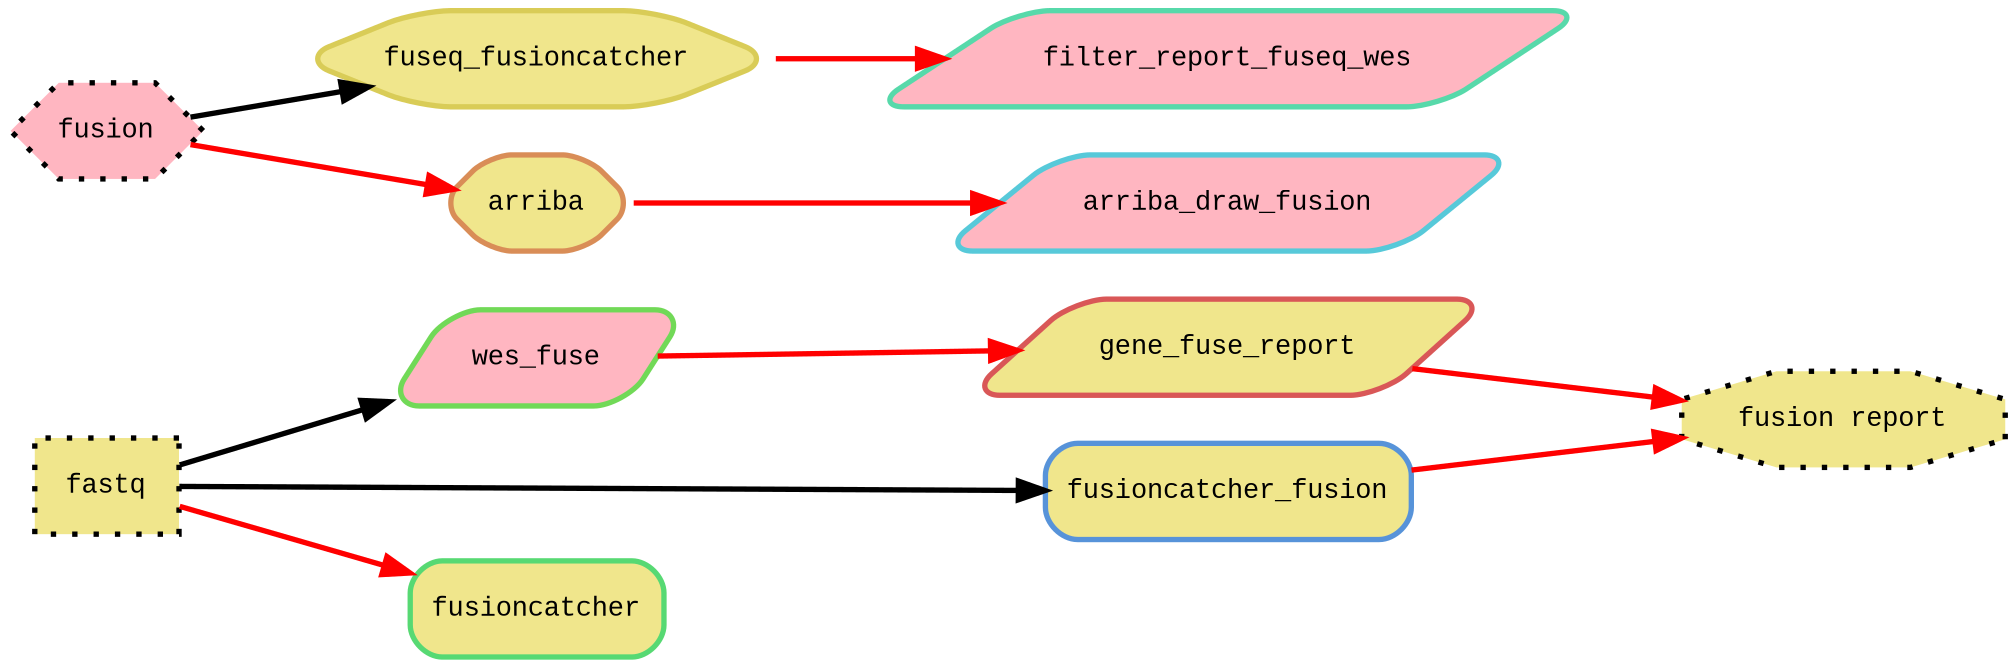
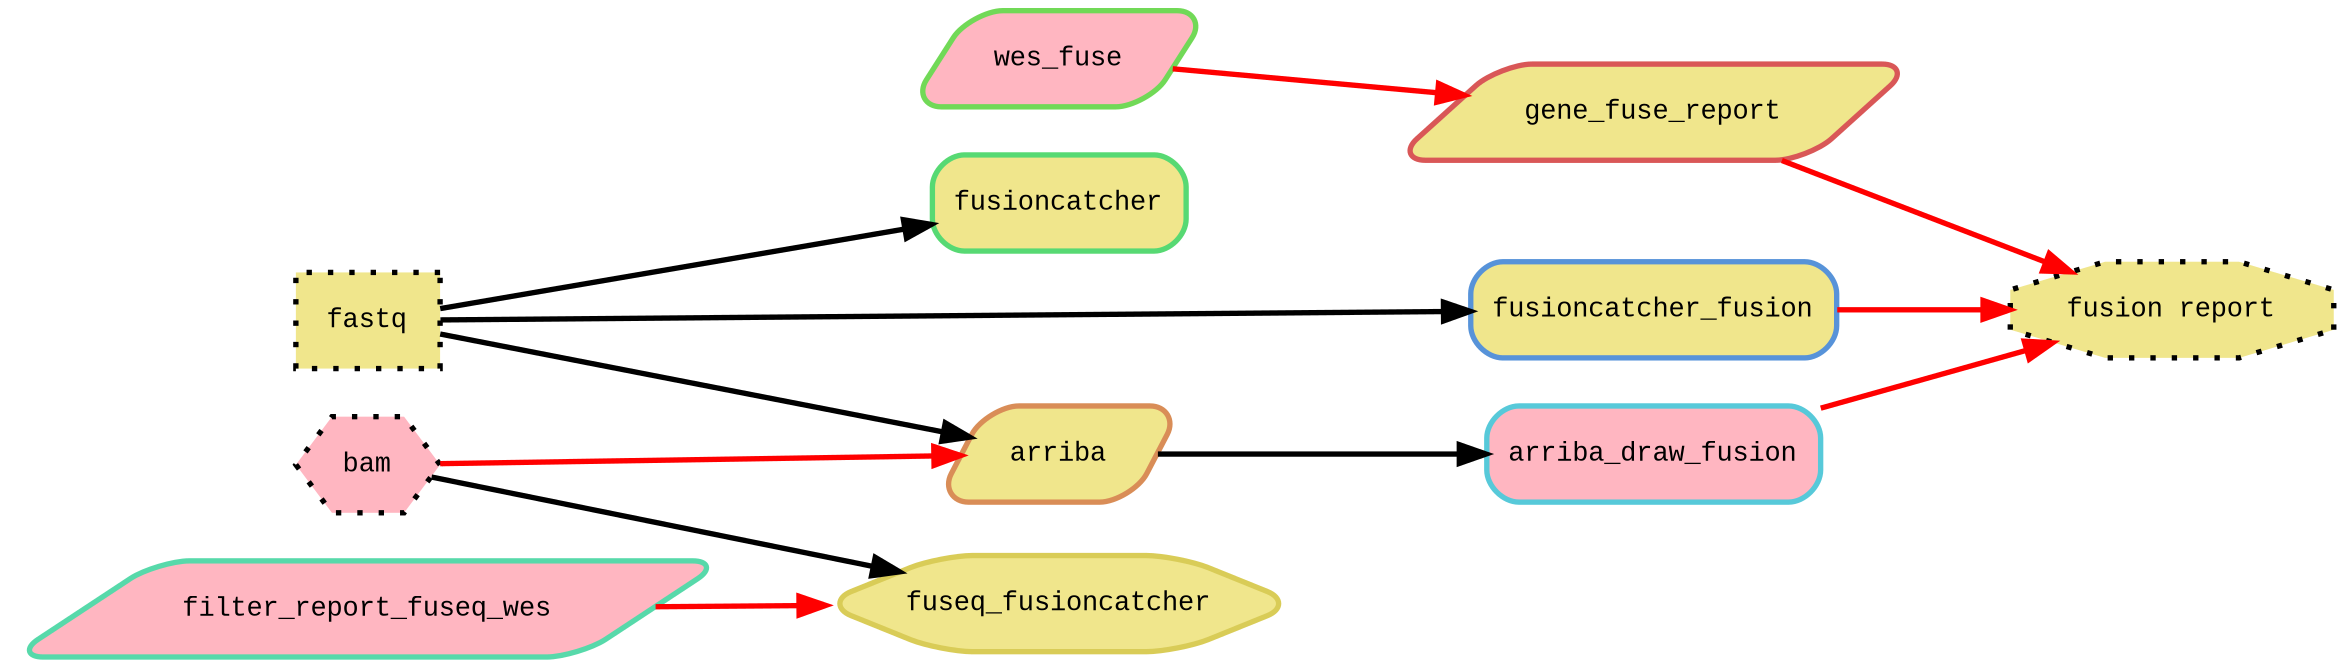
(846, 59) -> (727, 606)
(107, 131) -> (368, 465)
(537, 203) -> (1059, 454)
(803, 203) -> (1308, 454)
(1228, 203) -> (1654, 454)
none -> (1924, 379)
(271, 437) -> (692, 383)
(282, 536) -> (672, 269)
